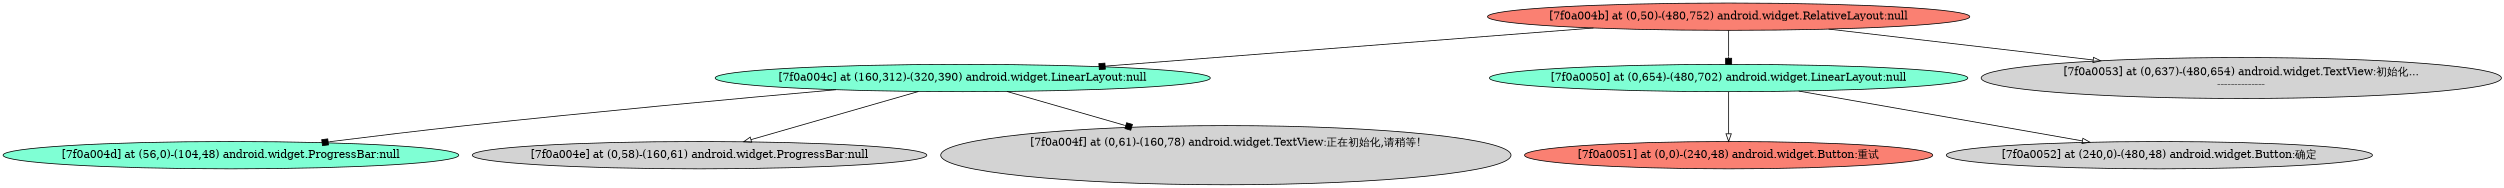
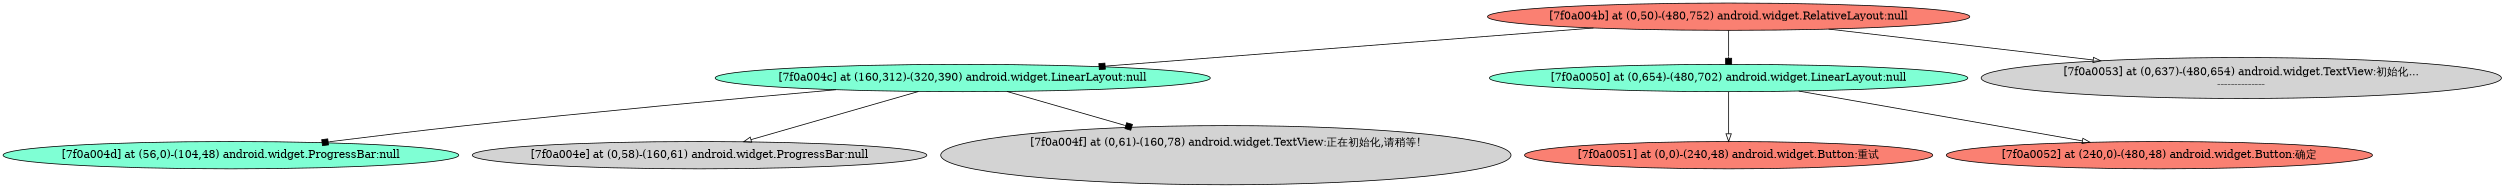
(2159, 155) -> (2159, 155)
